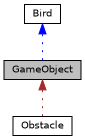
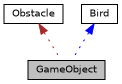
(42, 103) -> (53, 46)
